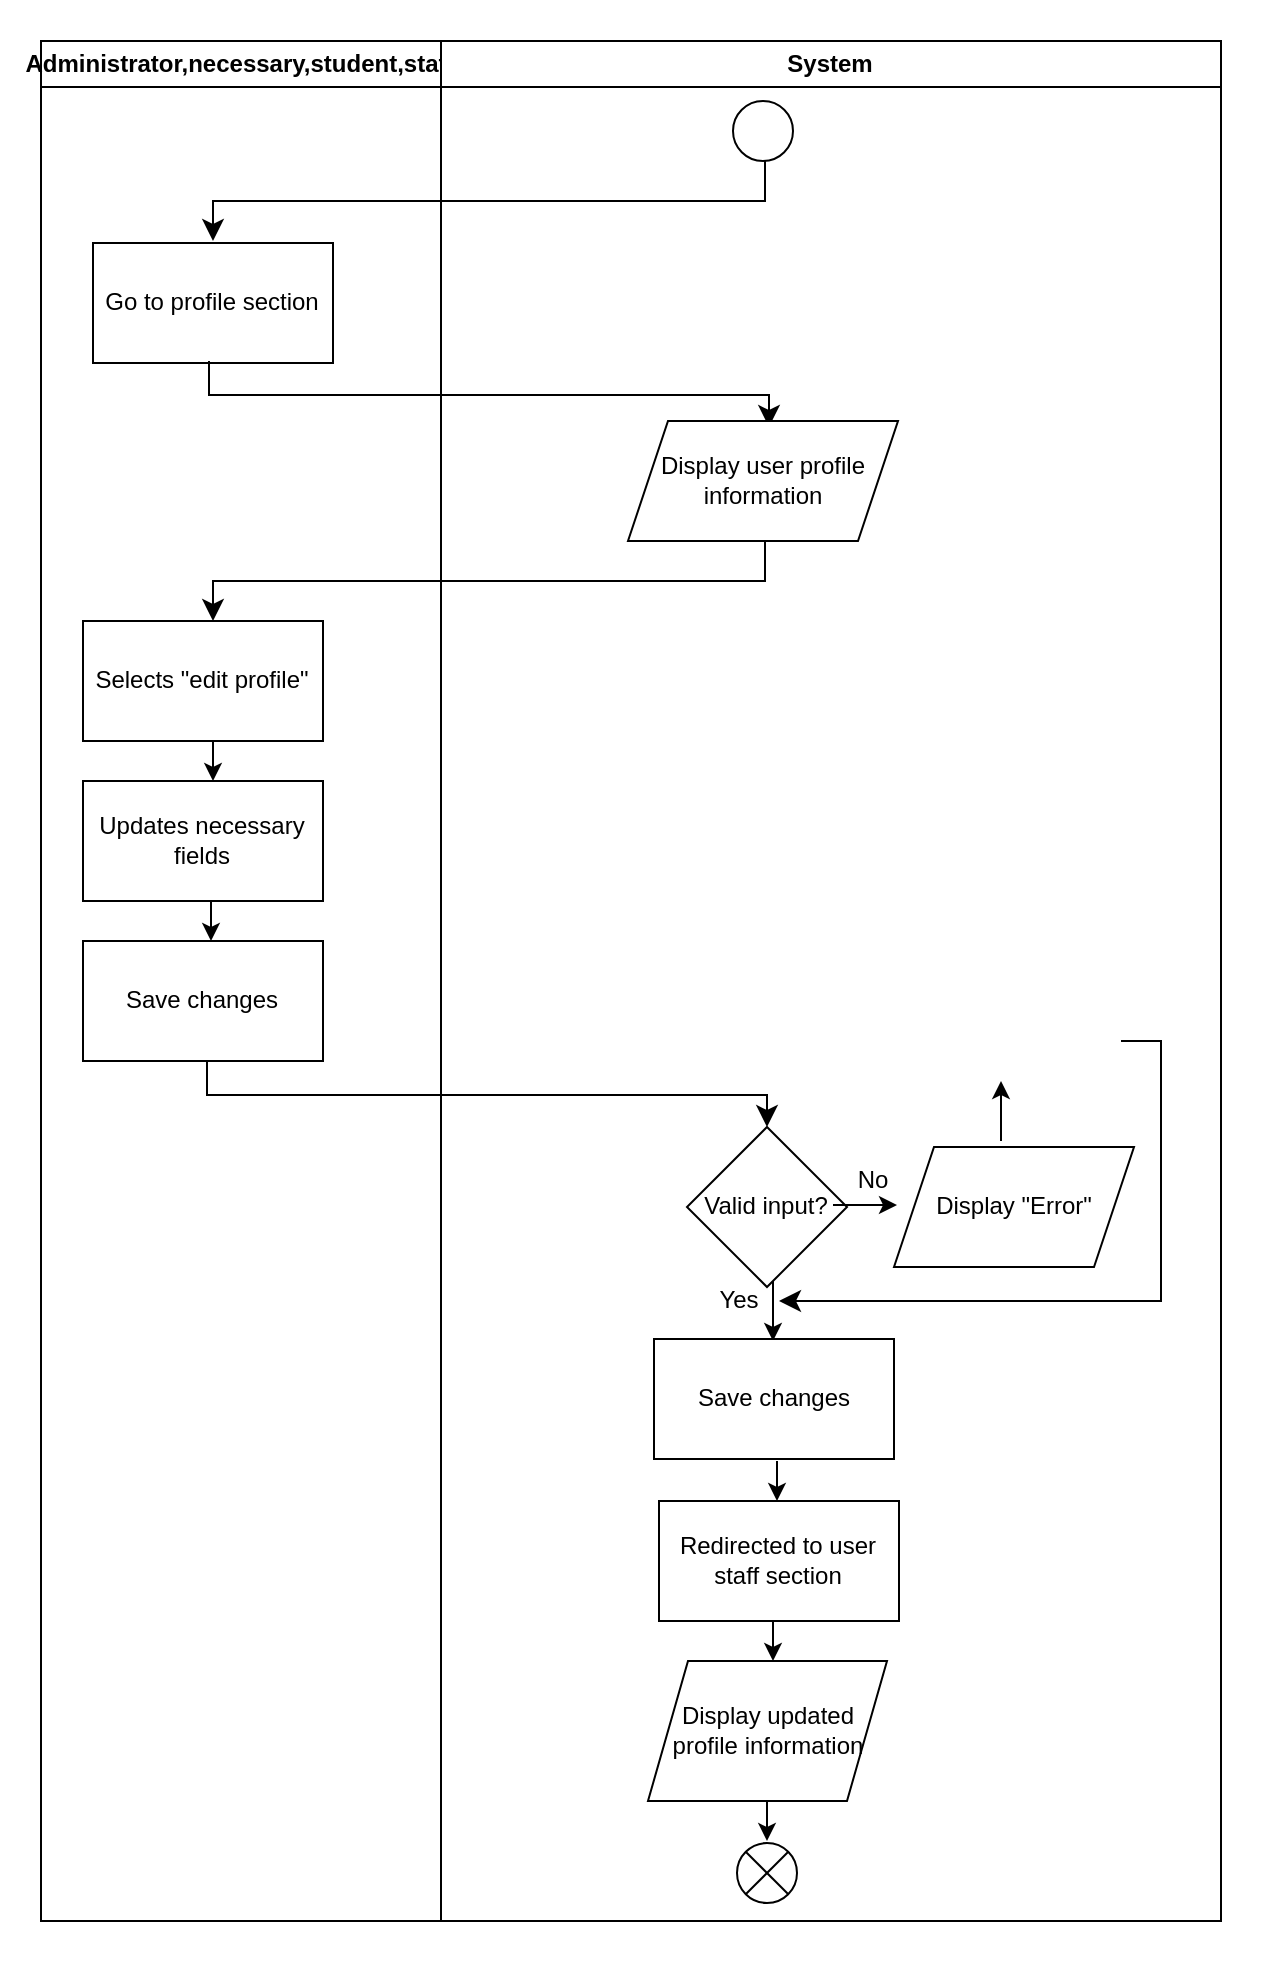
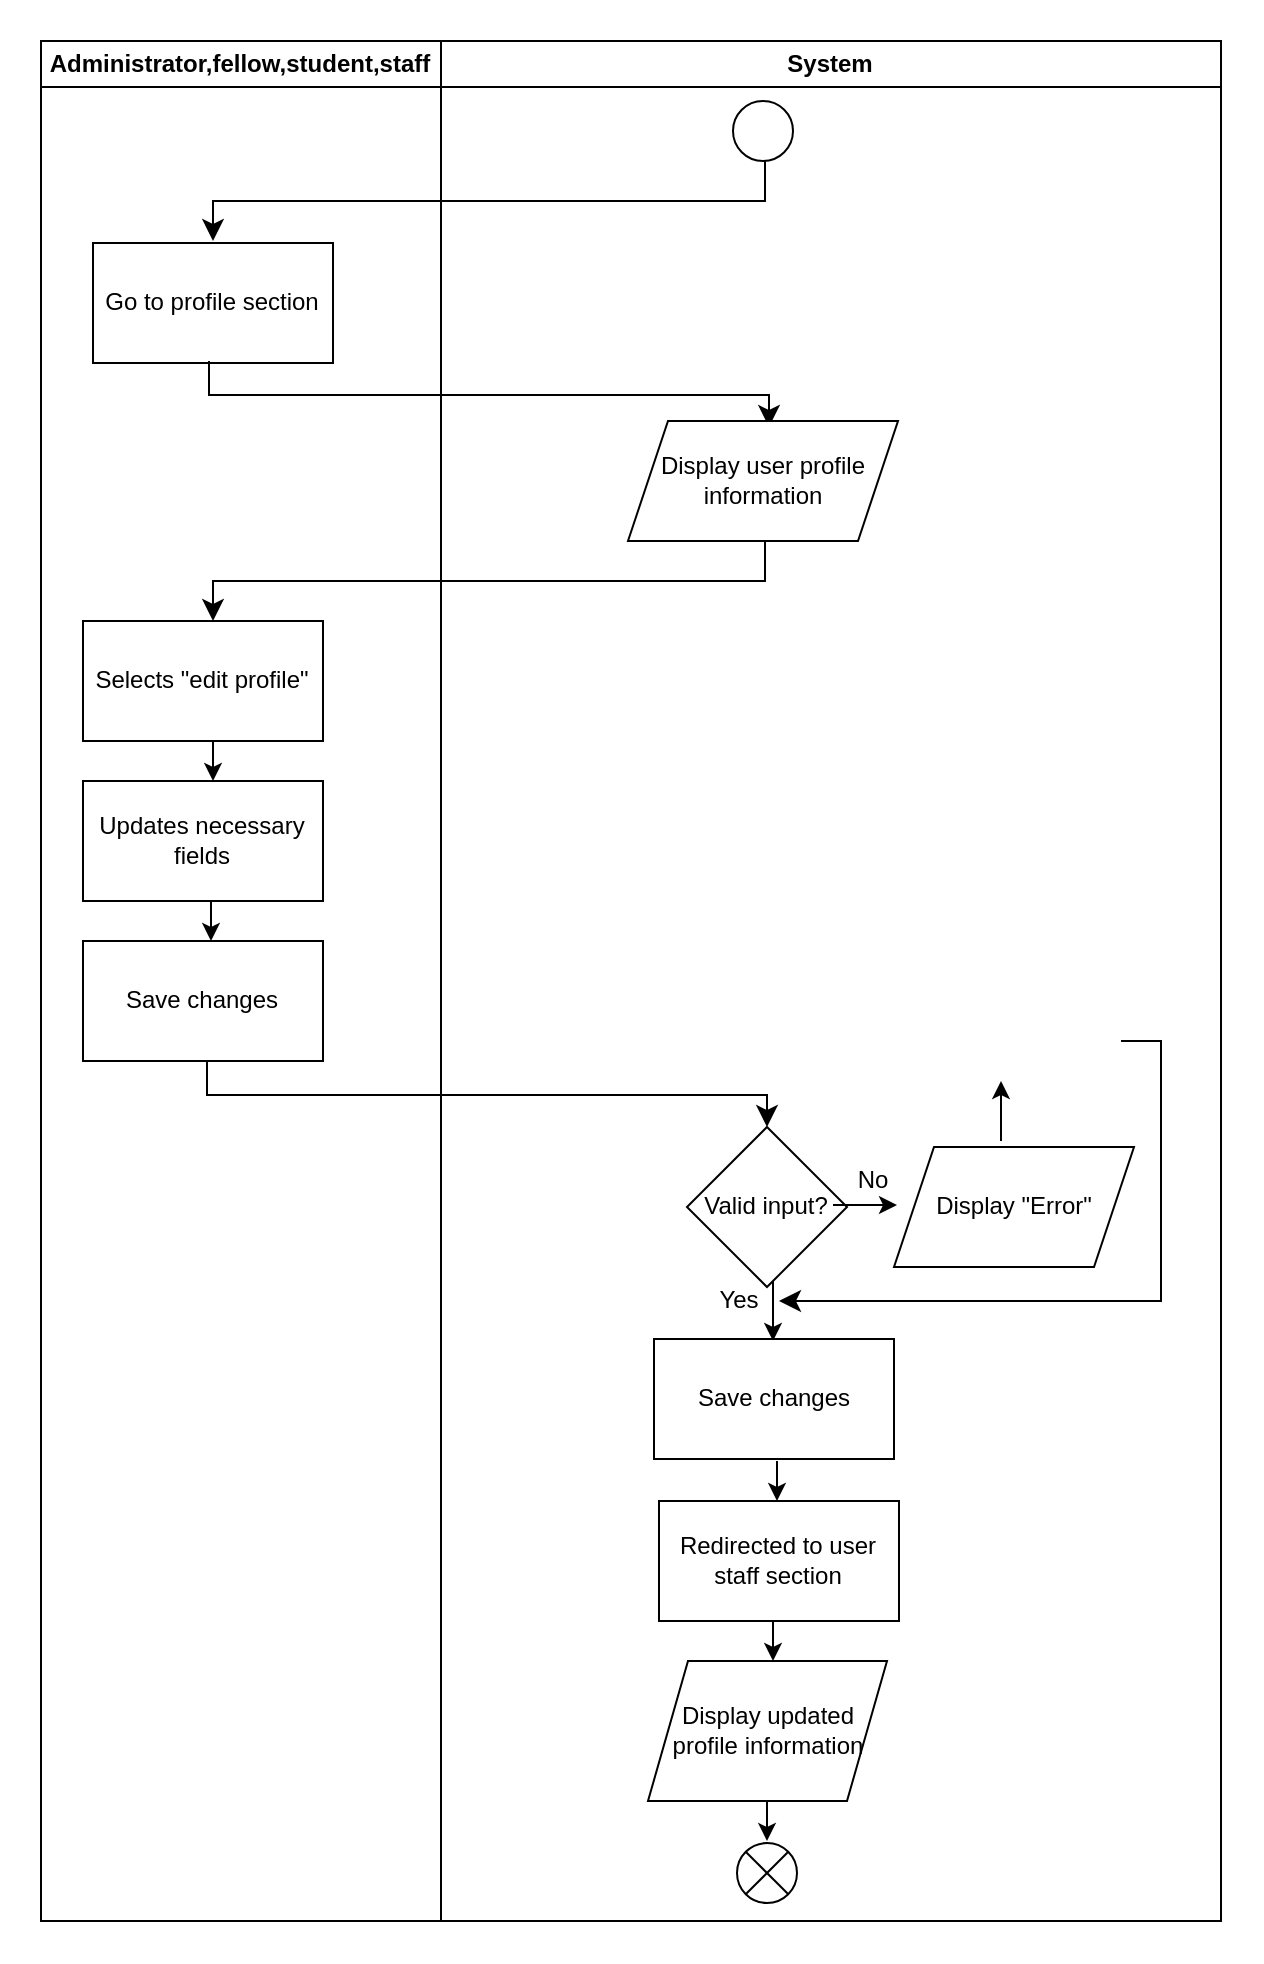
(241, 65) -> (241, 65)
